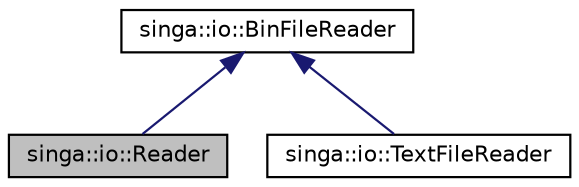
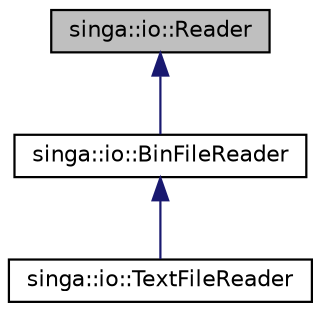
(184, 101) -> (160, 105)
